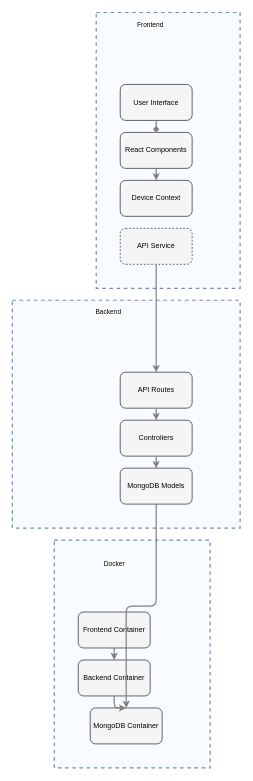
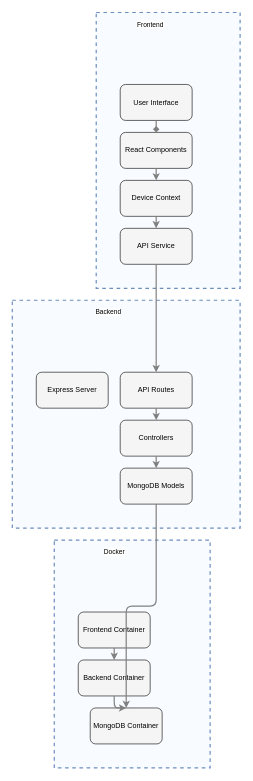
none -> (156, 222)
(156, 246) -> (156, 246)
none -> (72, 390)
(114, 564) -> (114, 552)
